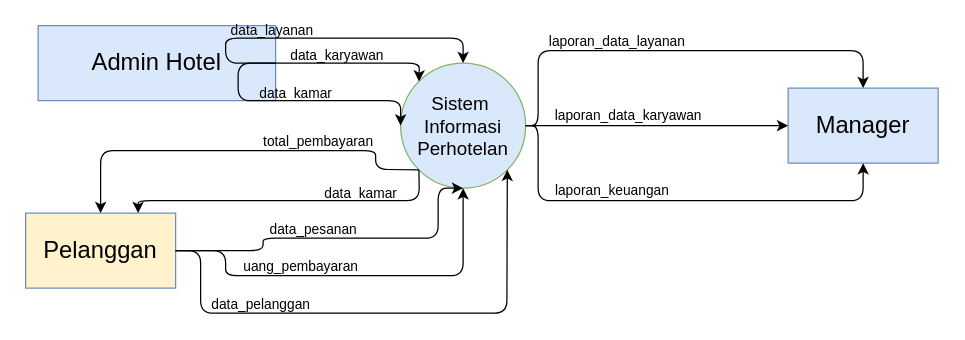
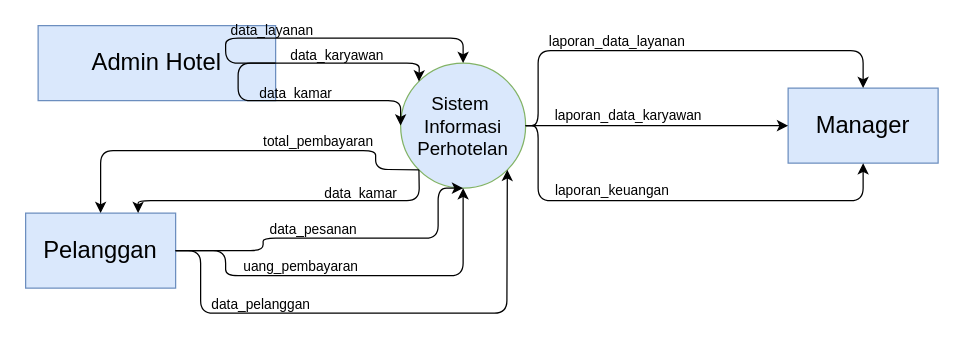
(101, 251) -> (101, 251)
